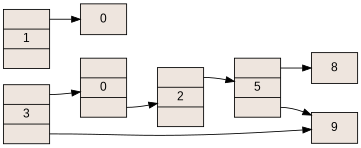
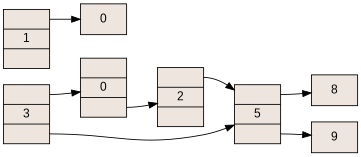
(176, 135) -> (138, 140)
